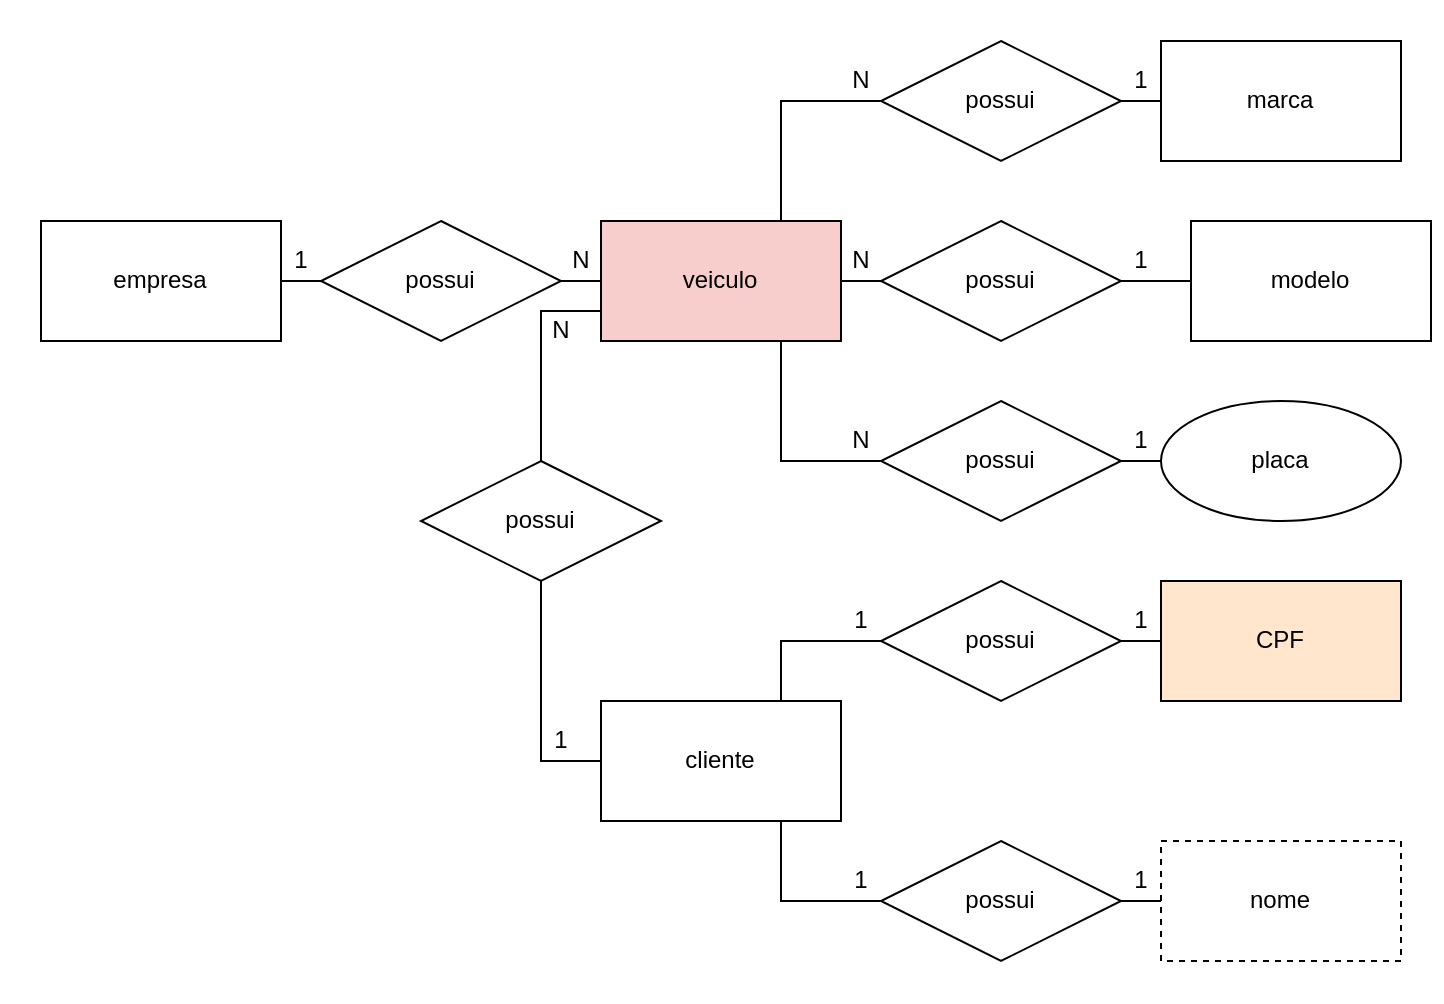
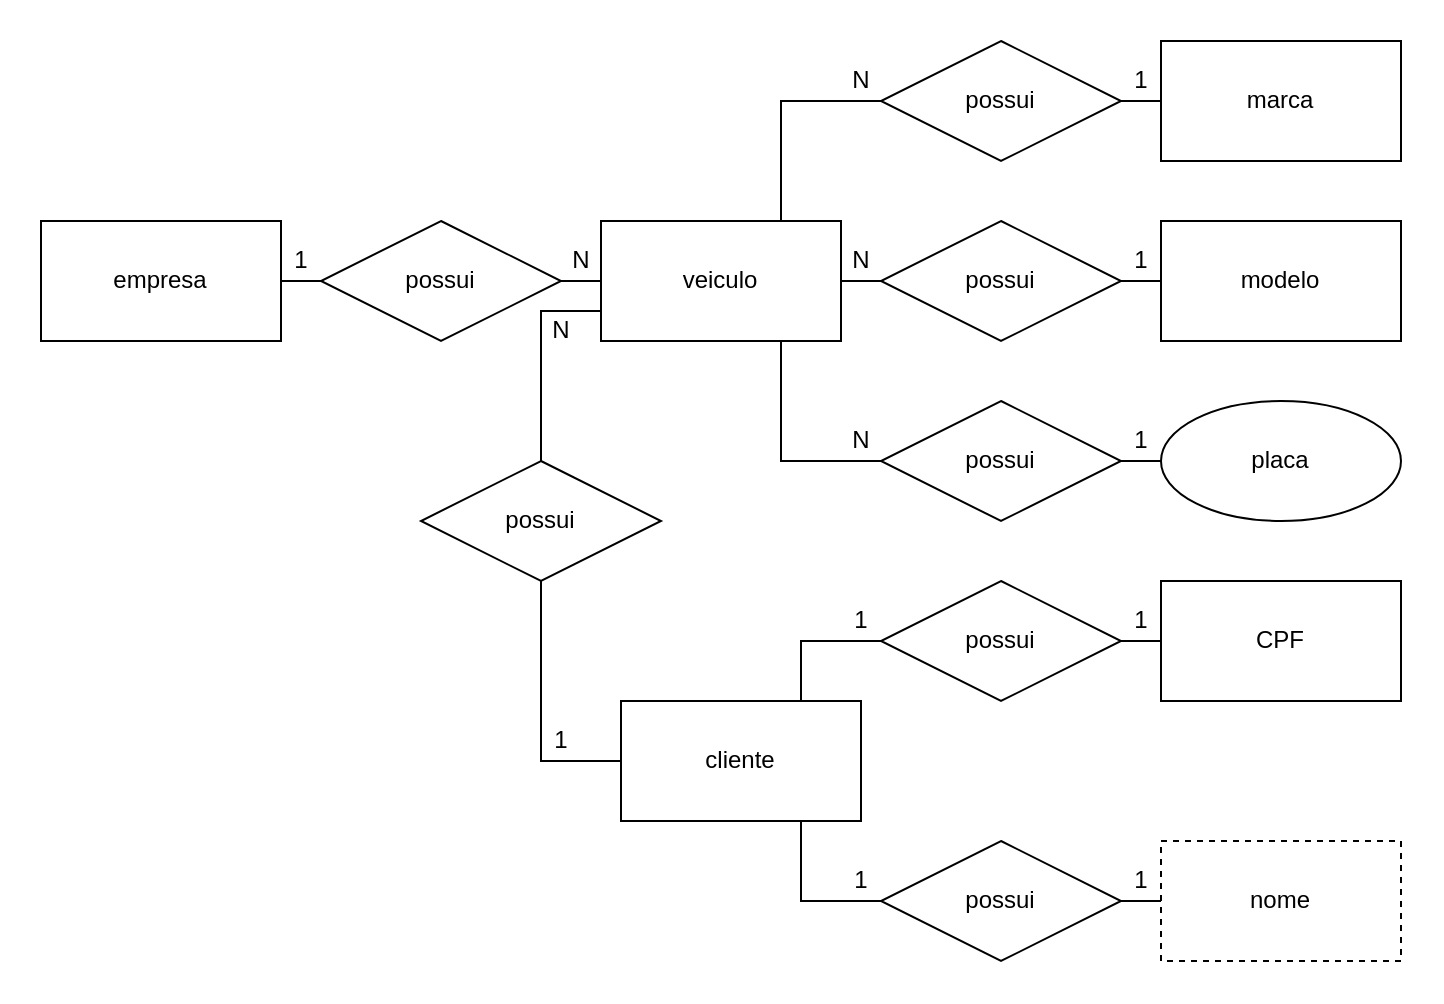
(721, 281) -> (721, 281)
(1311, 281) -> (1281, 281)
(1281, 641) -> (1281, 641)
(721, 761) -> (741, 761)
